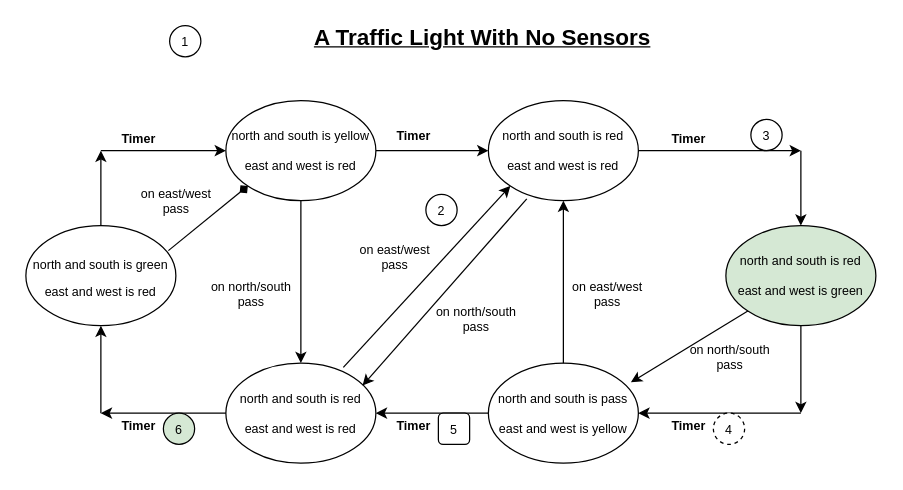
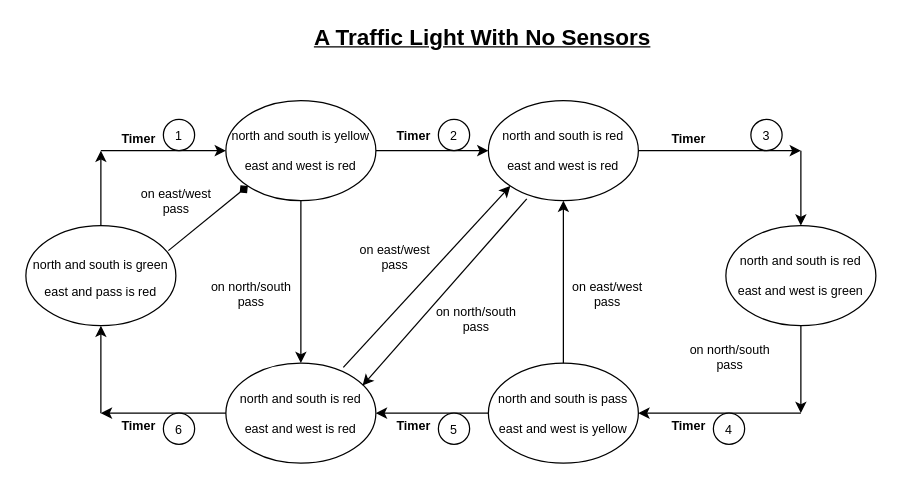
(185, 41) -> (179, 135)
(441, 210) -> (454, 135)
(101, 276) -> (101, 276)
(801, 276) -> (801, 276)
(693, 344) -> none
(179, 429) -> (179, 429)
(454, 429) -> (454, 429)
(729, 429) -> (729, 429)
